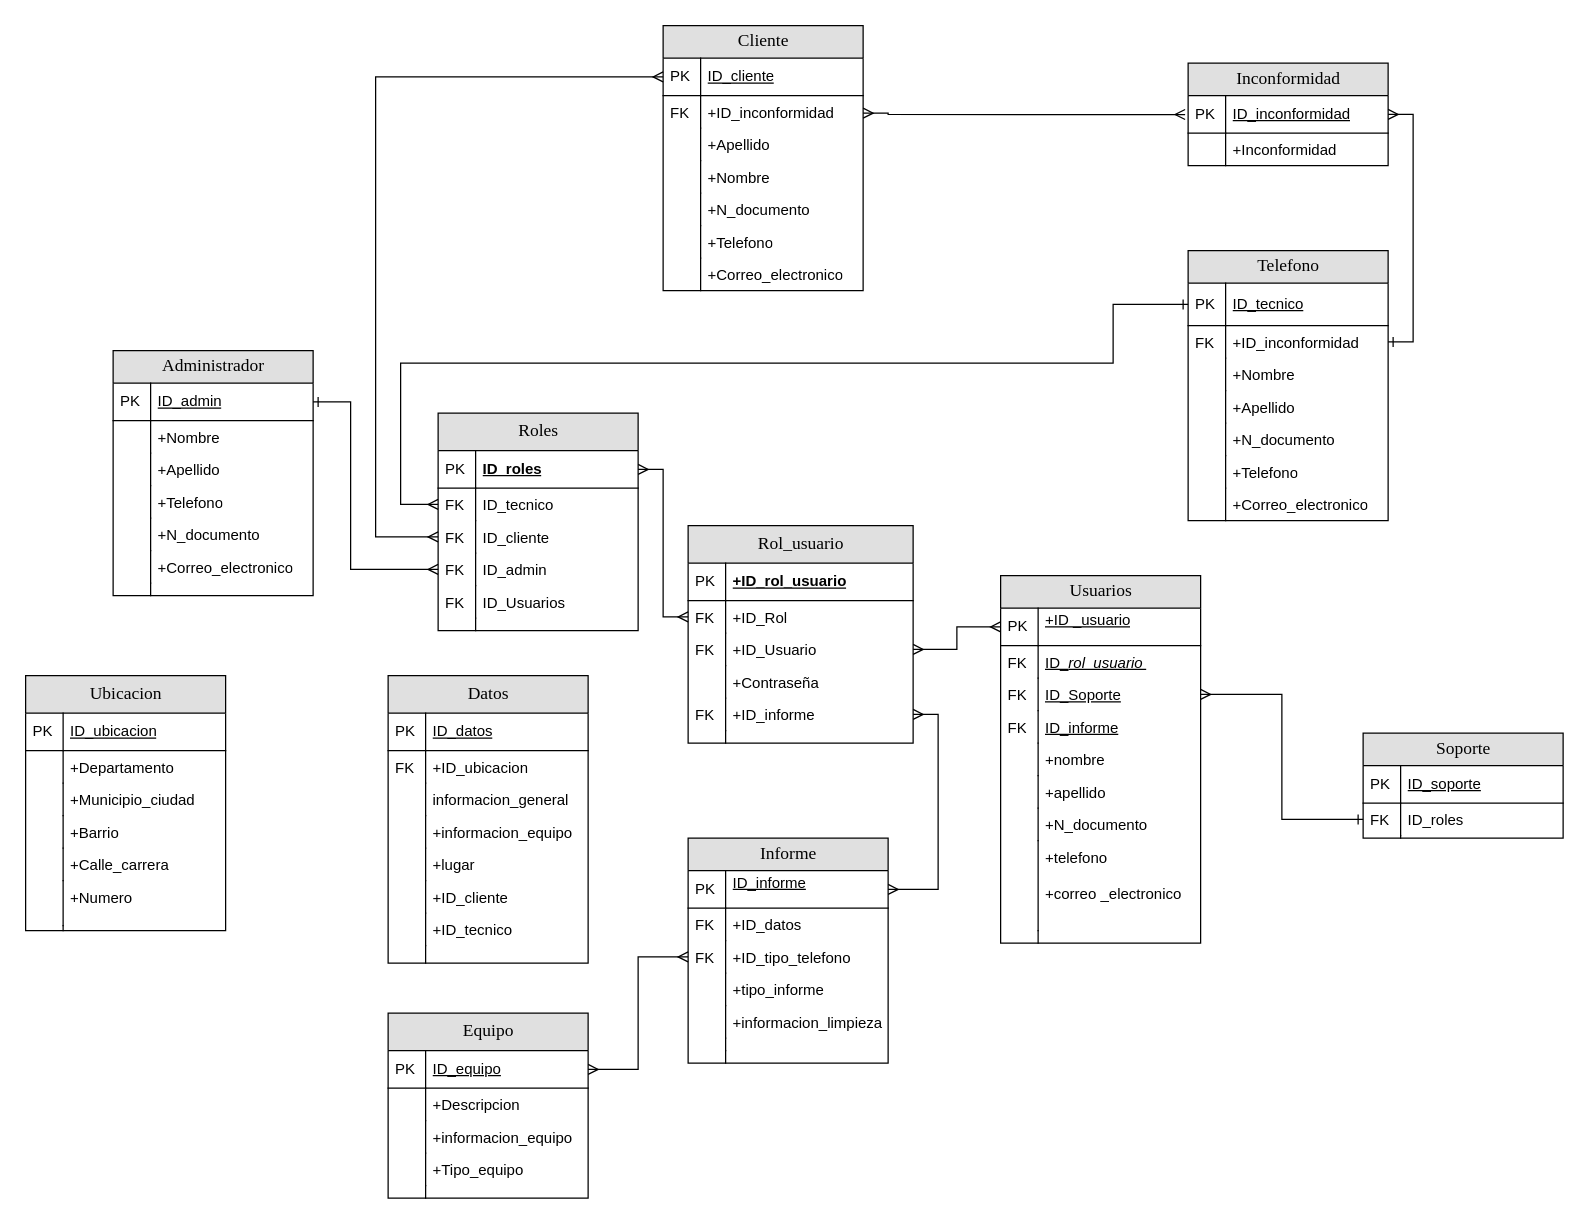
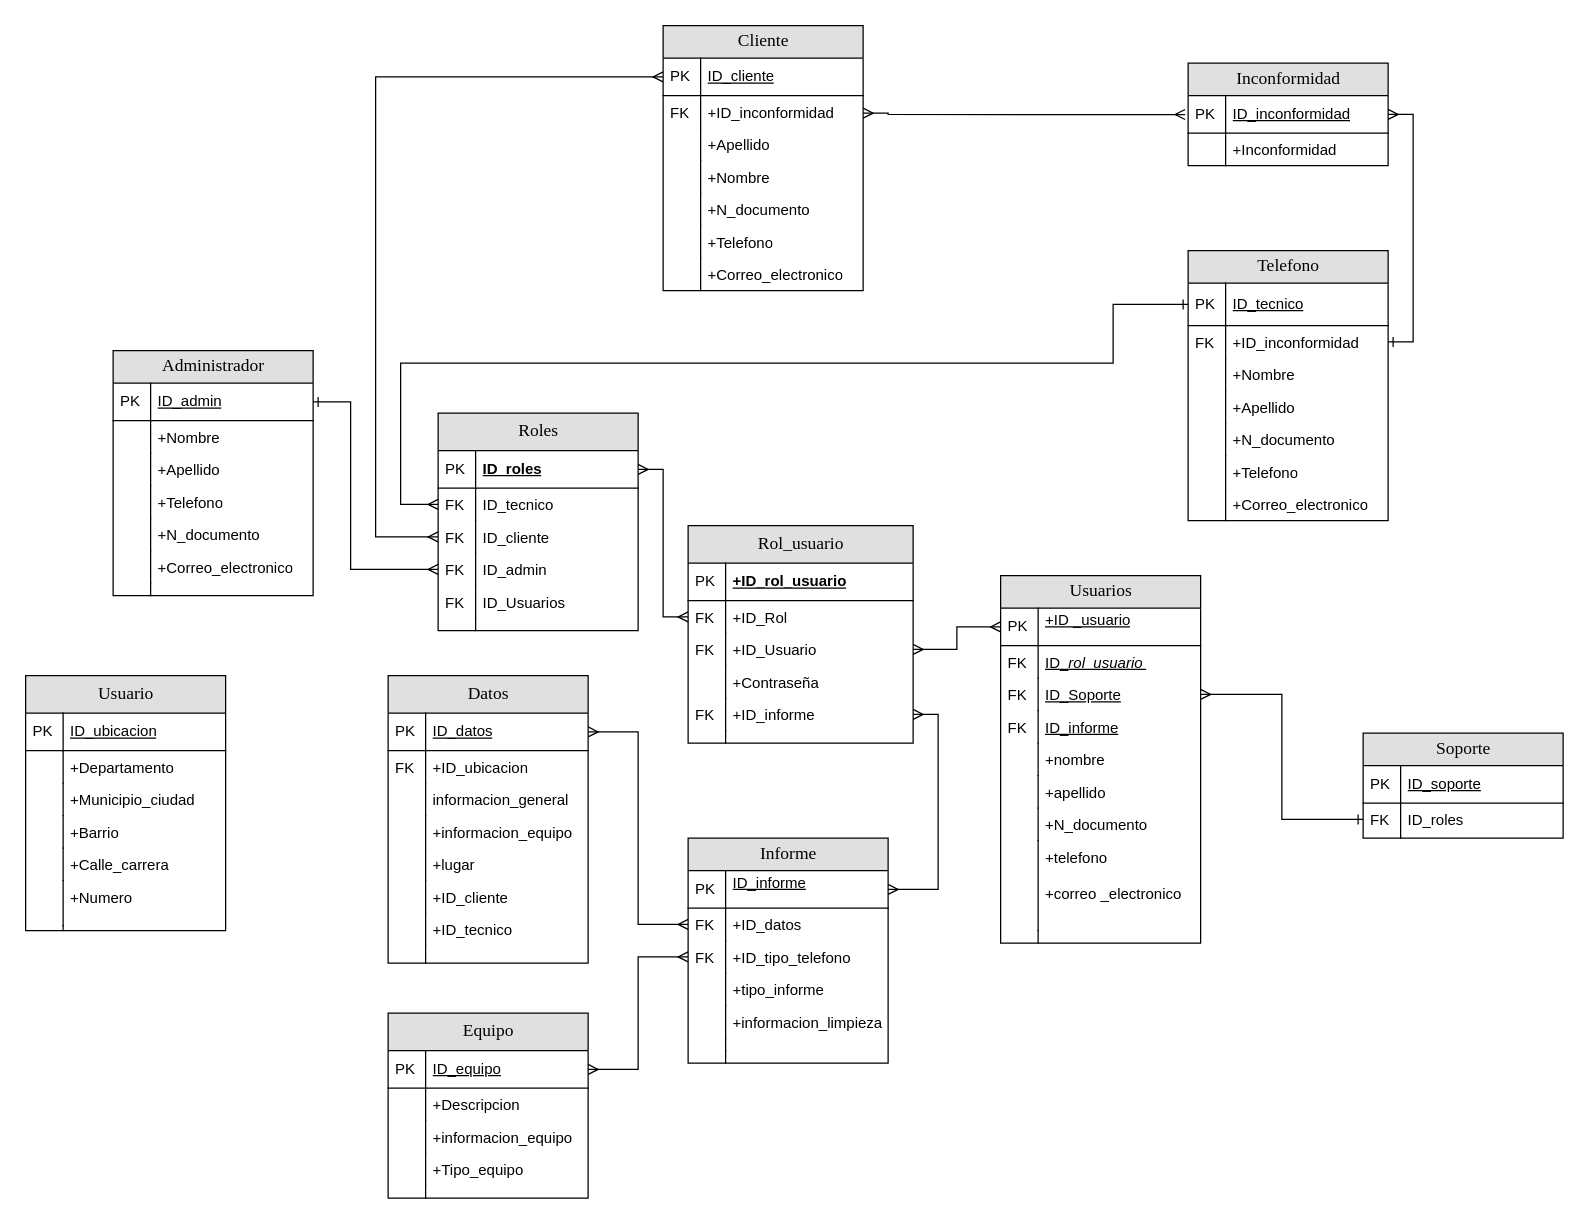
(126, 694) -> (126, 694)
none -> (638, 829)
